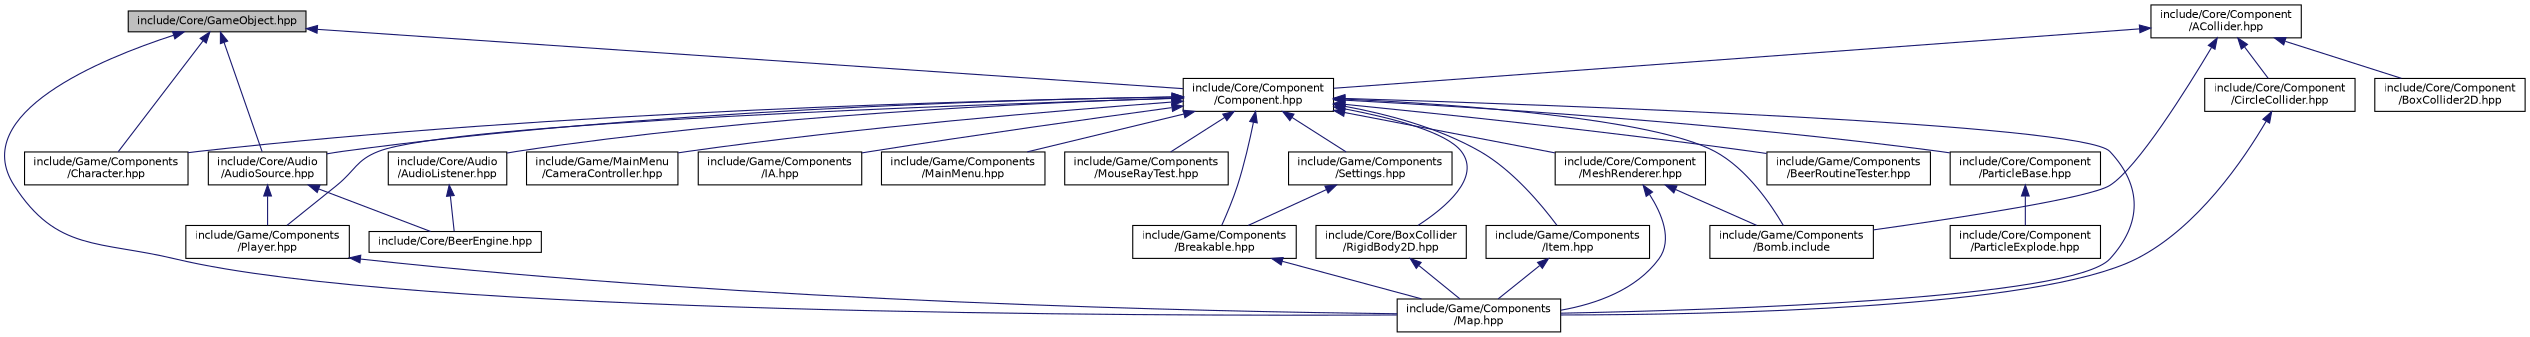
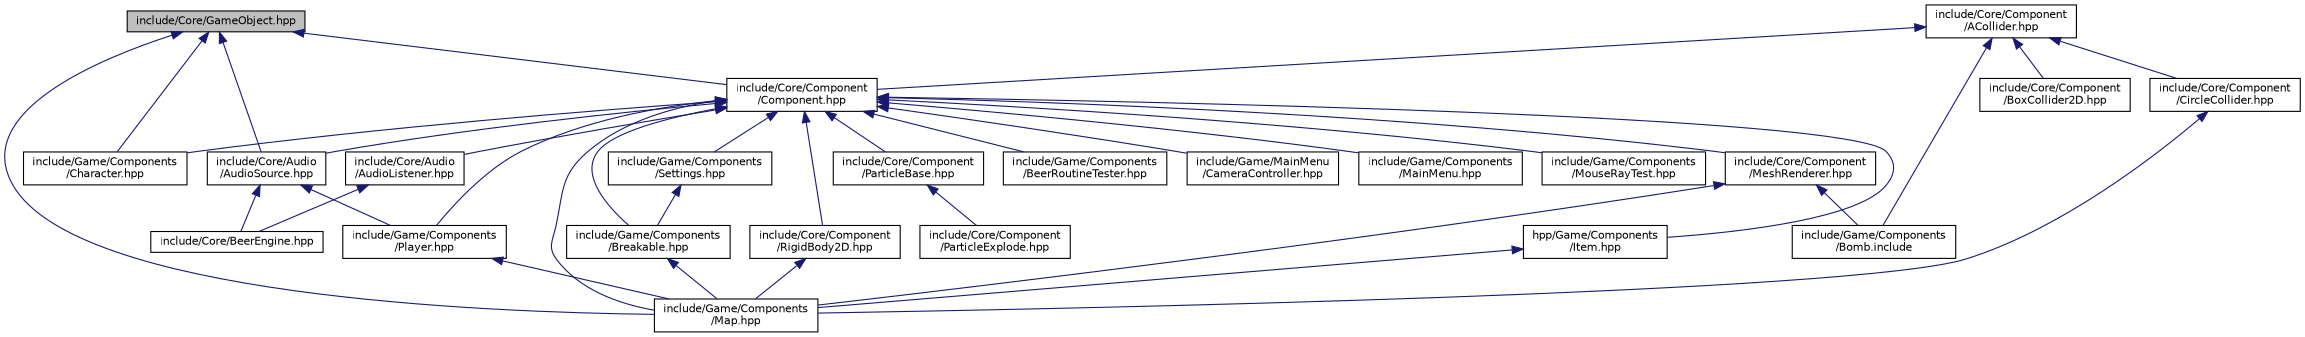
(1630, 127) -> none
(780, 168) -> none
(1391, 242) -> (825, 242)
(1568, 242) -> (1595, 242)
